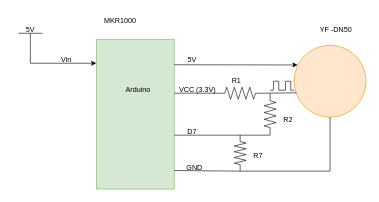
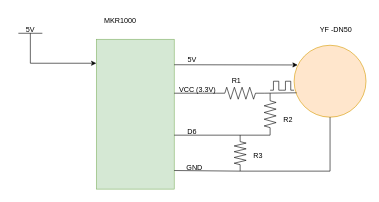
(66, 60) -> none
(138, 90) -> none
(192, 132) -> (192, 132)
(258, 156) -> (258, 156)
